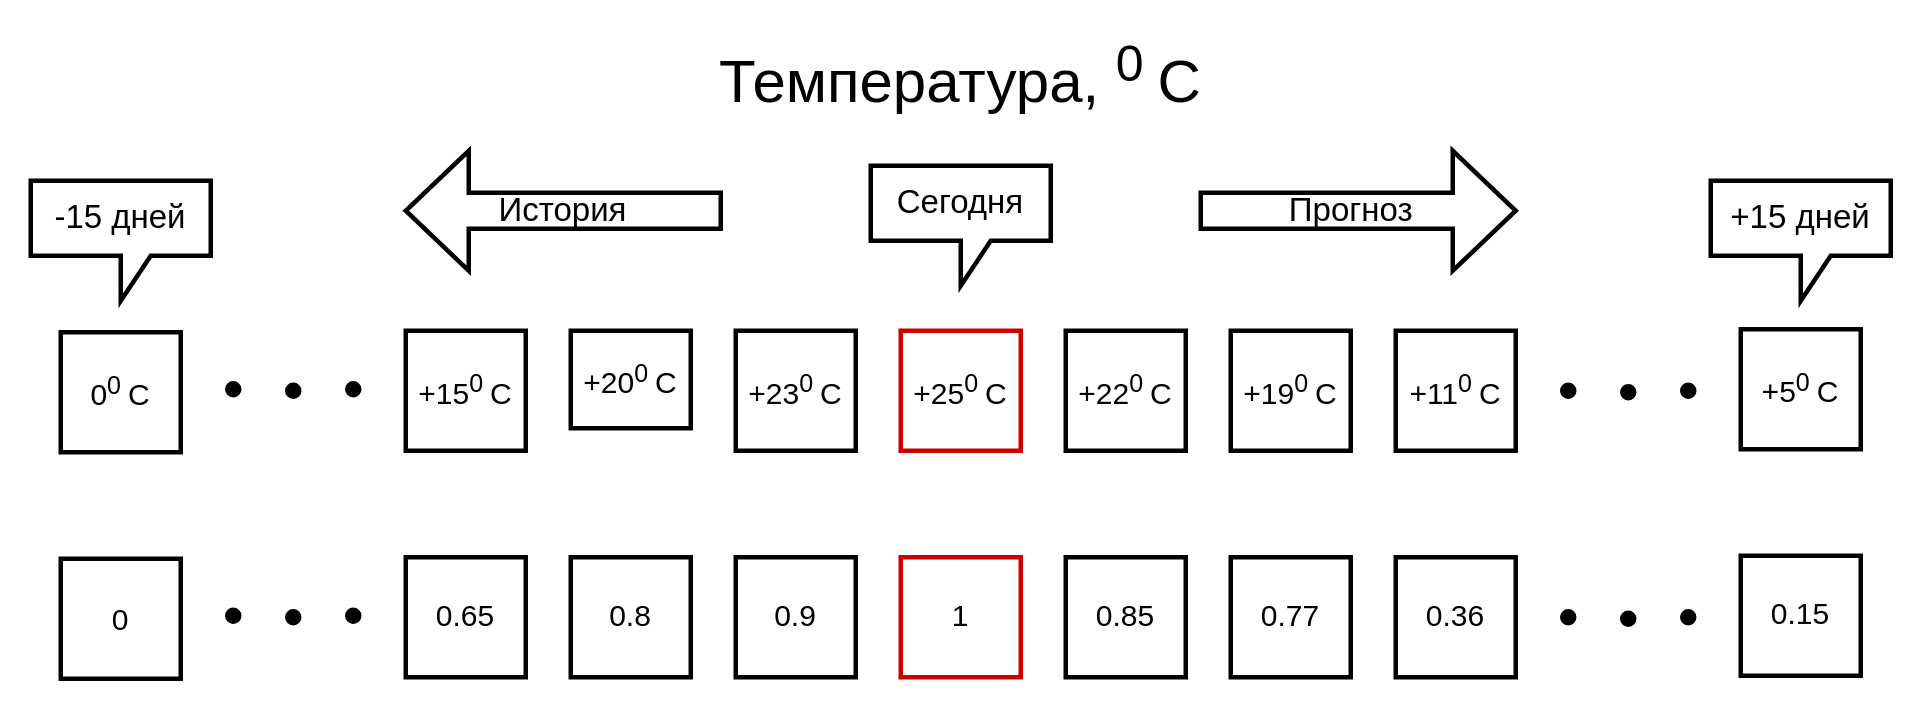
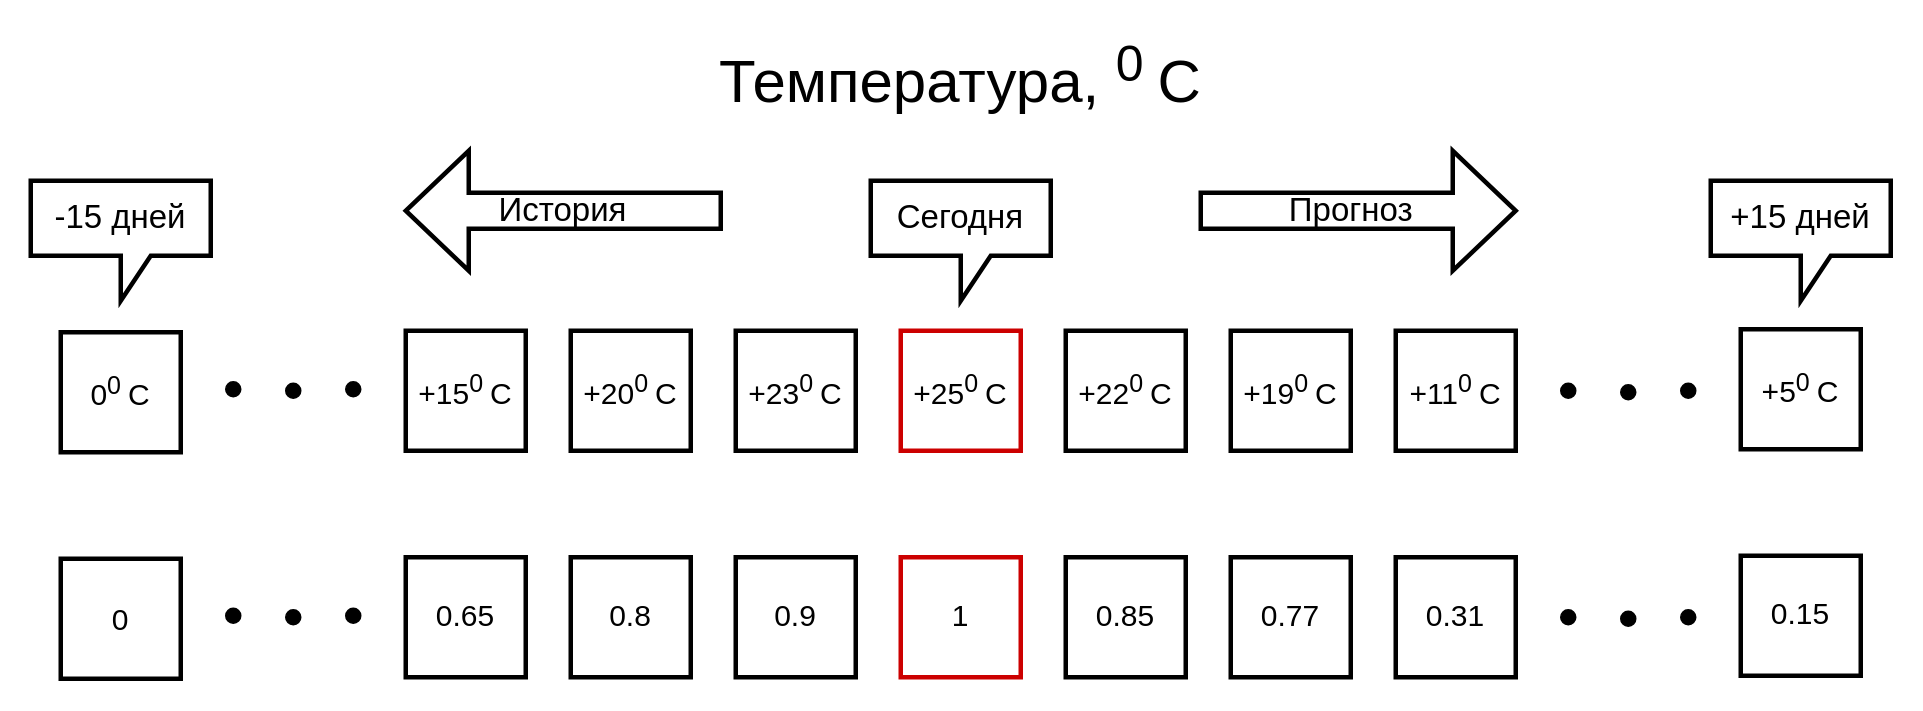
(961, 226) -> (961, 241)
(631, 380) -> (631, 391)
(1456, 617) -> (1456, 617)
